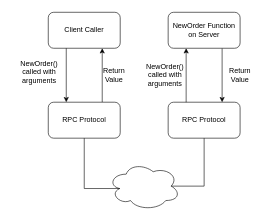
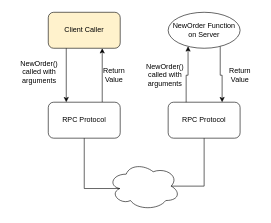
(84, 30) -> (84, 30)
(204, 30) -> (204, 30)
